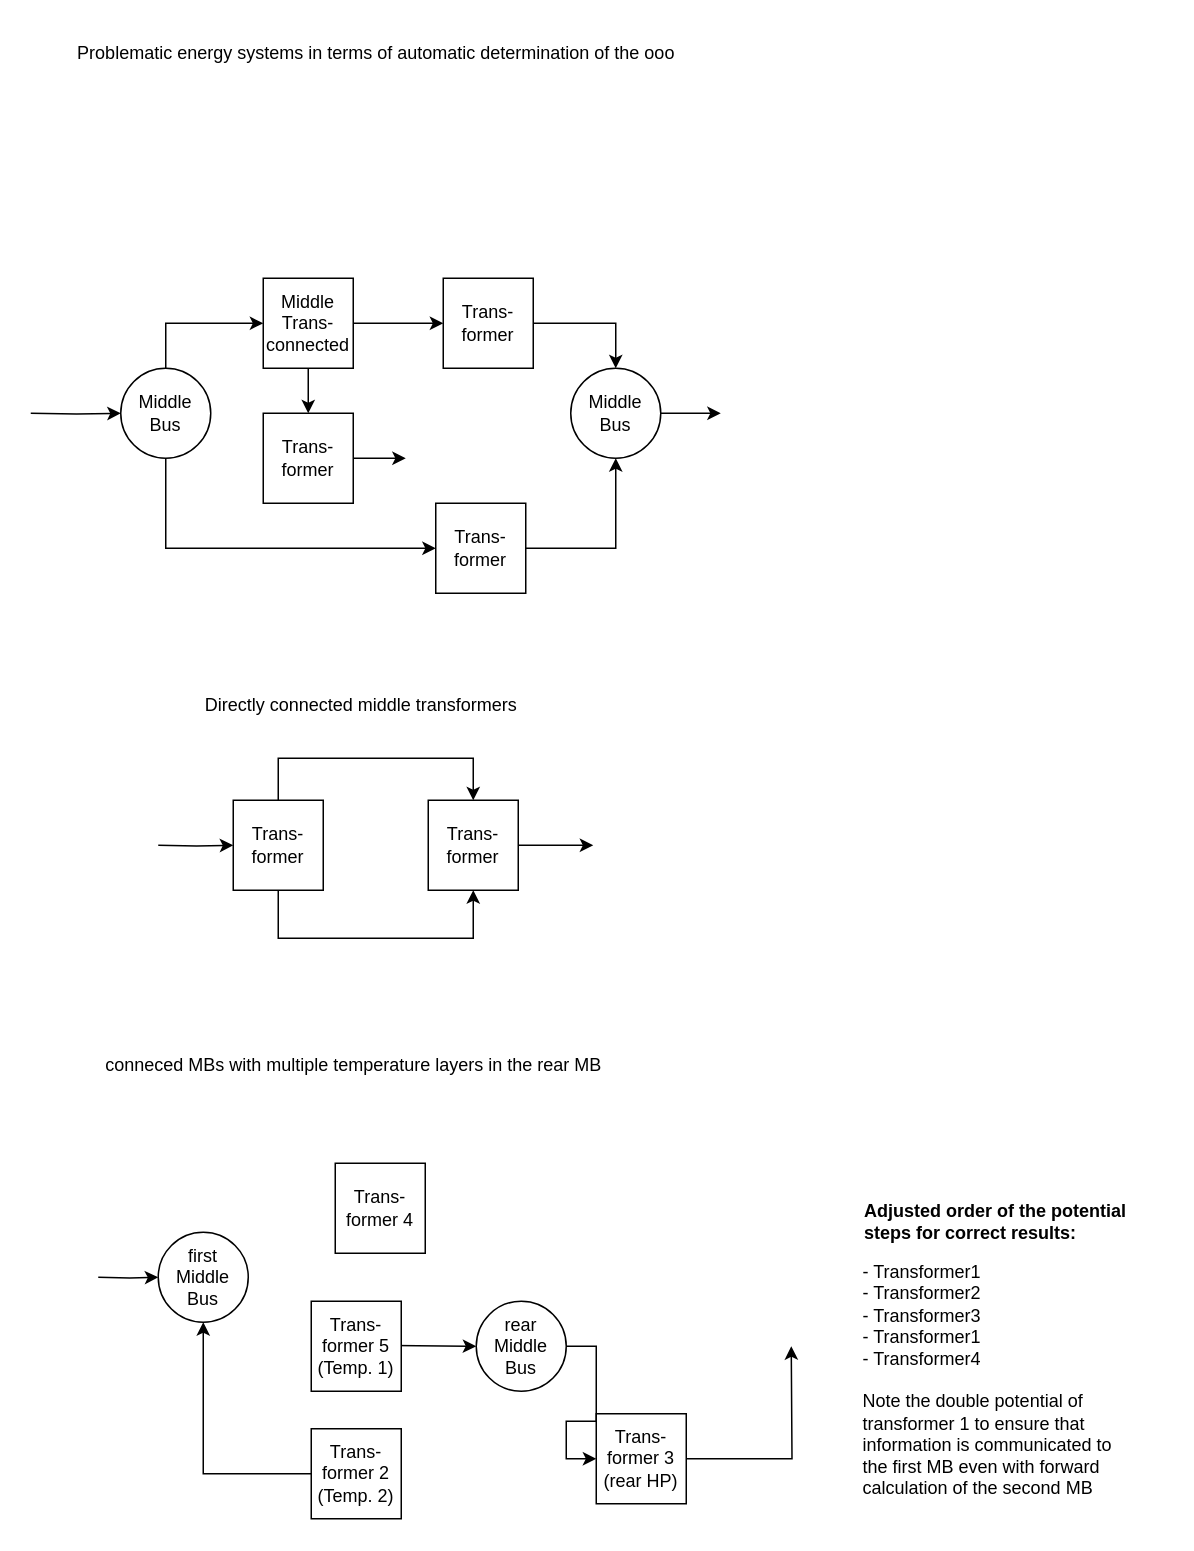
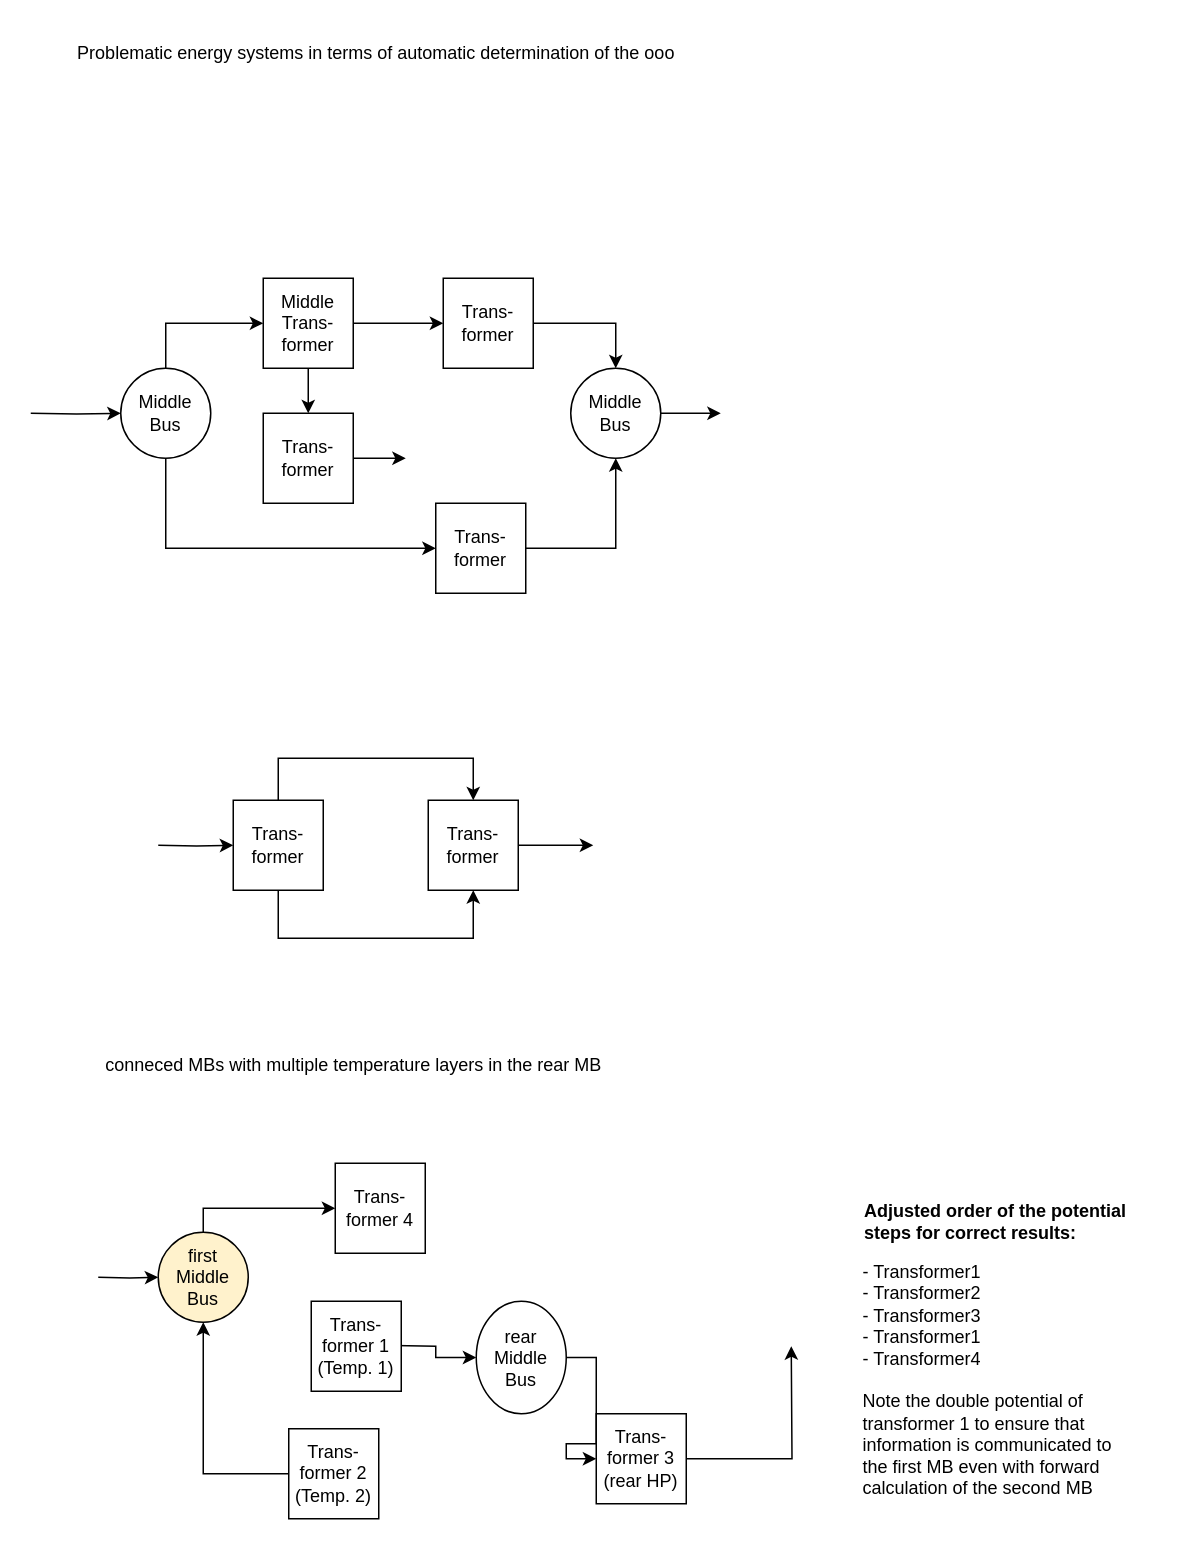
(308, 323) -> (308, 323)
(361, 706) -> none
none -> (252, 1208)
(203, 1277) -> (203, 1277)
(356, 1346) -> (356, 1346)
(521, 1346) -> (521, 1358)
(356, 1474) -> (334, 1474)
